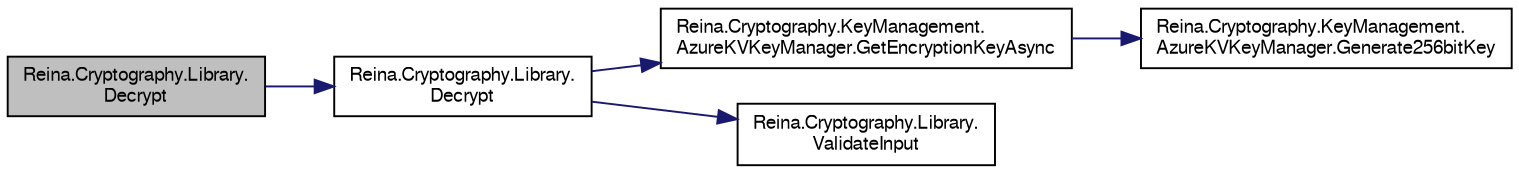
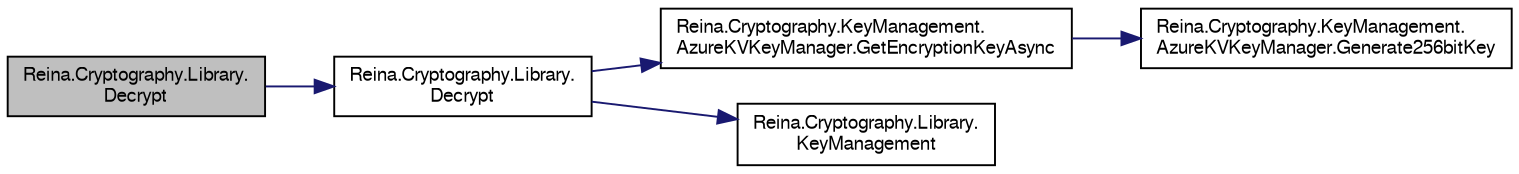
(866, 134) -> (866, 134)
